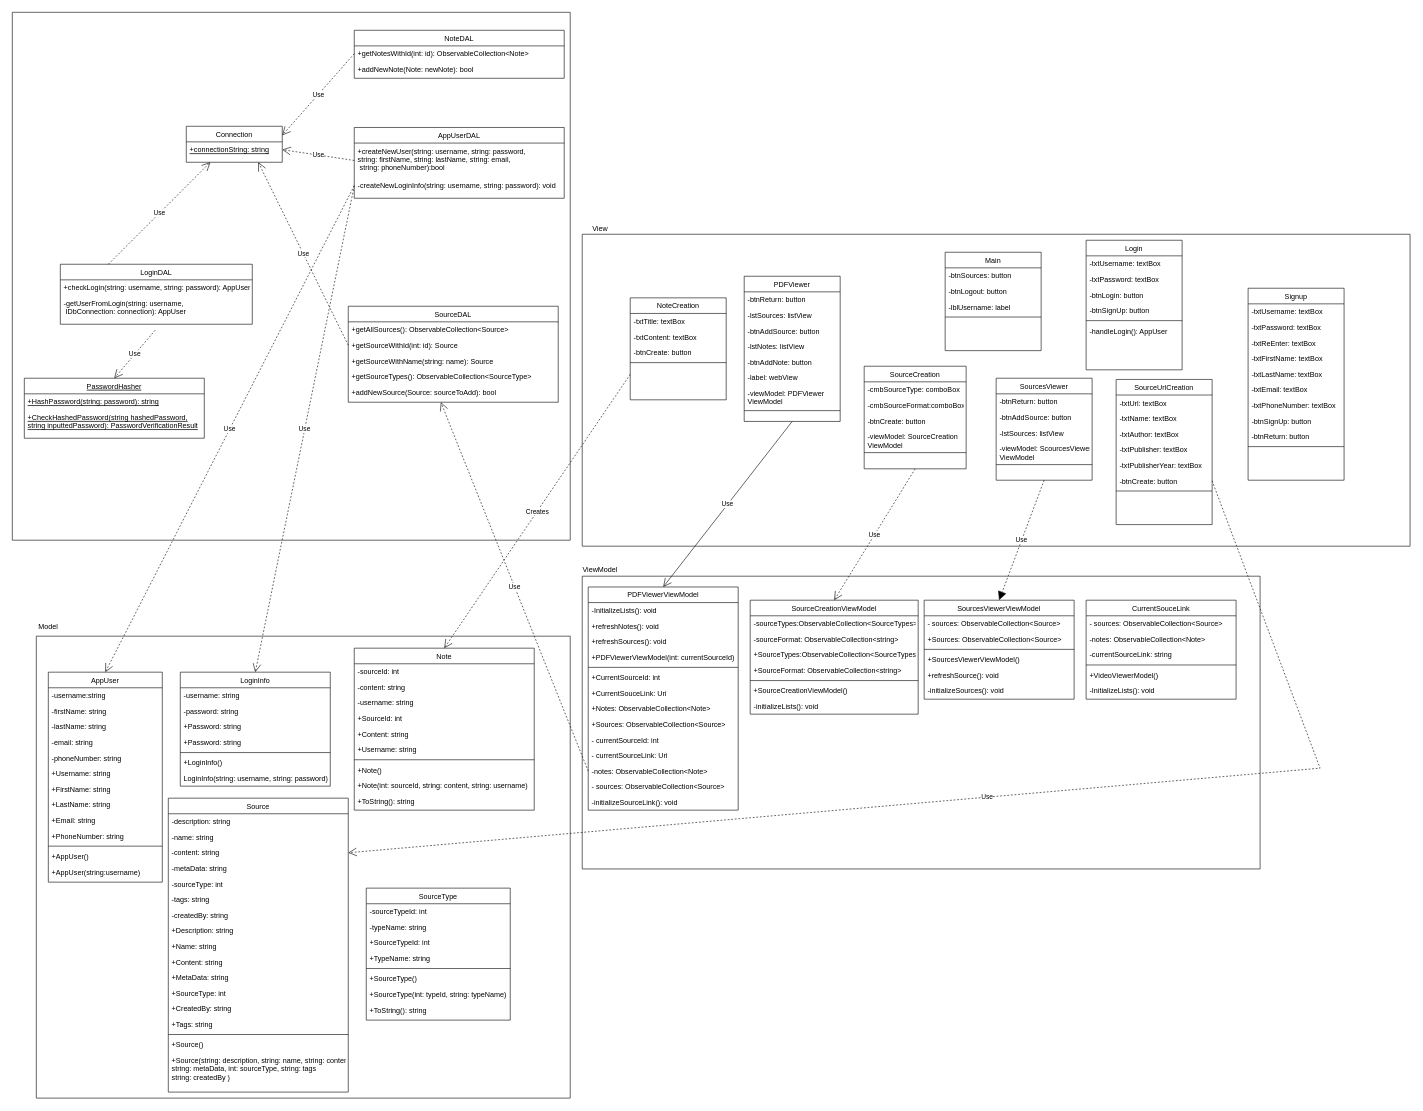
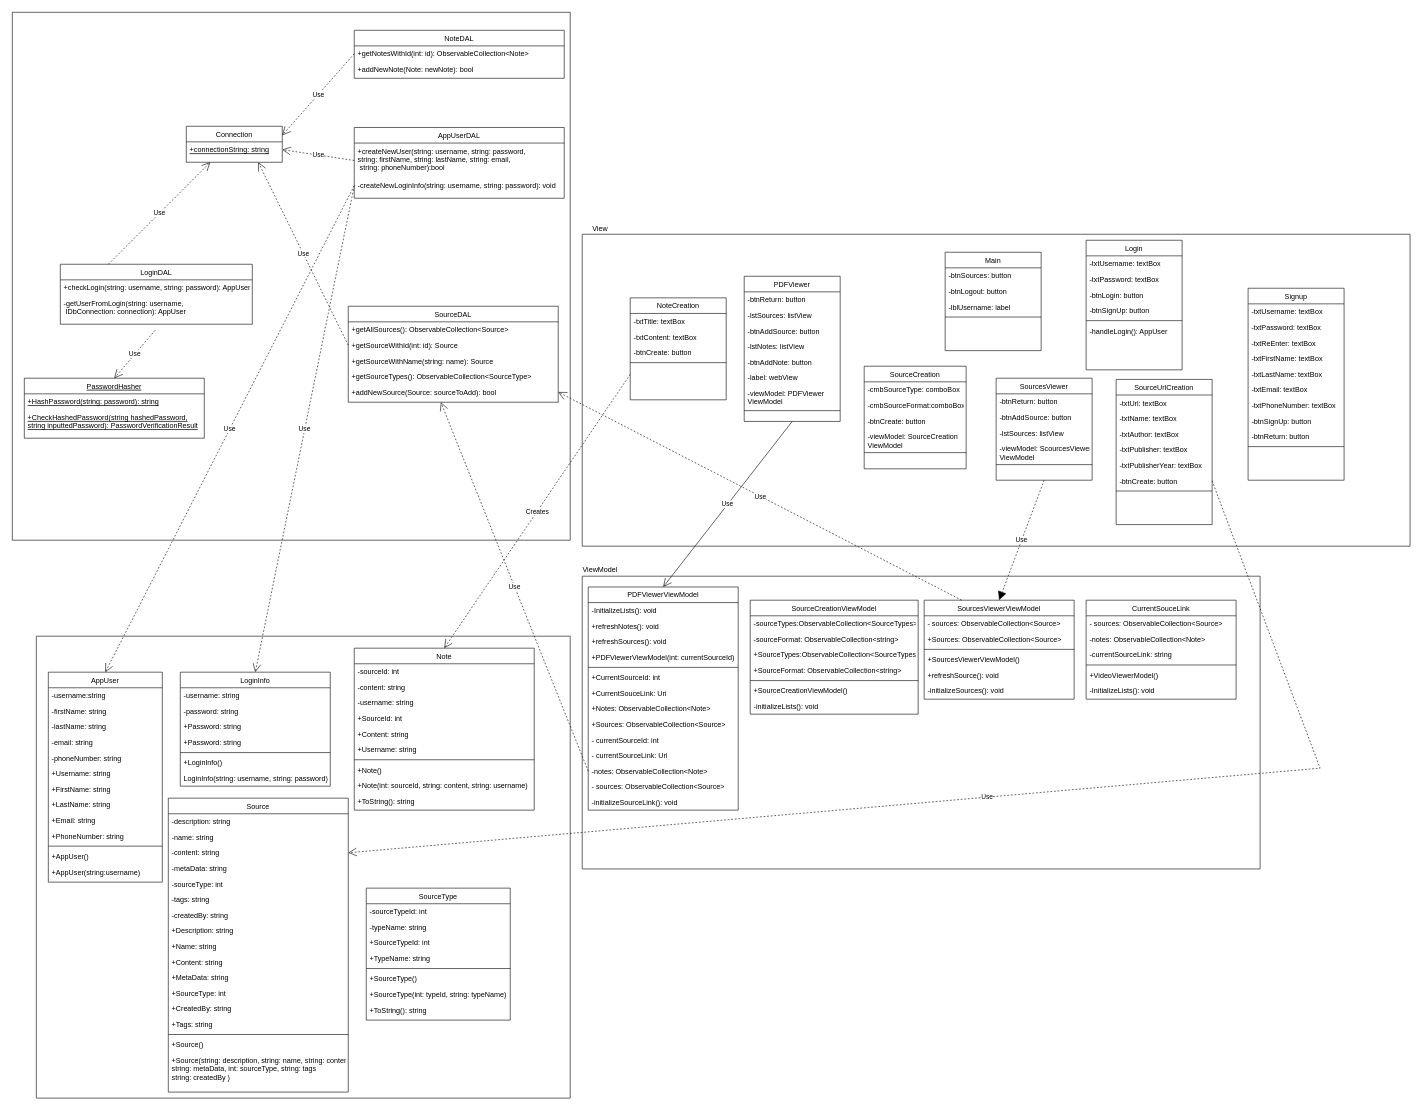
none -> (707, 469)
(893, 505) -> none
(48, 627) -> none
